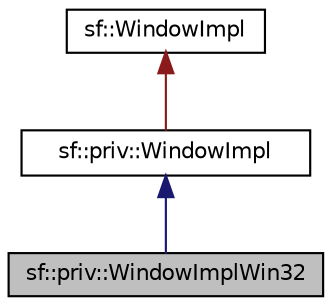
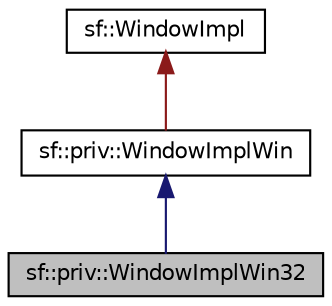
(166, 153) -> (166, 153)
